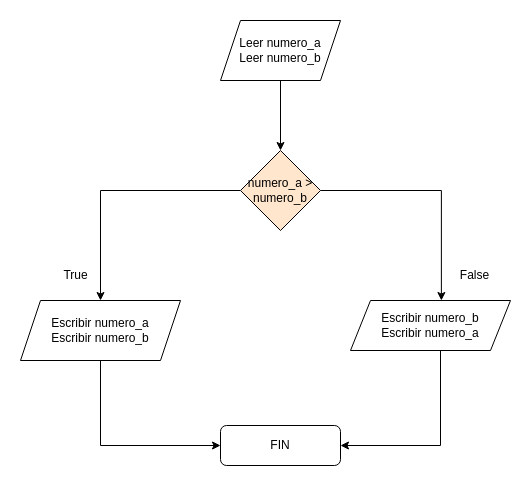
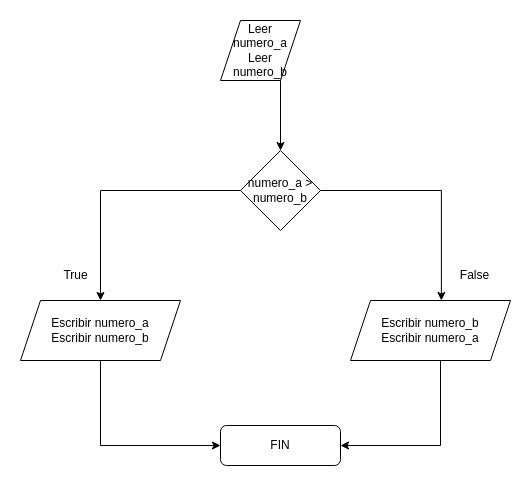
(281, 51) -> (261, 51)
(281, 191) -> (281, 191)
(431, 326) -> (431, 331)
